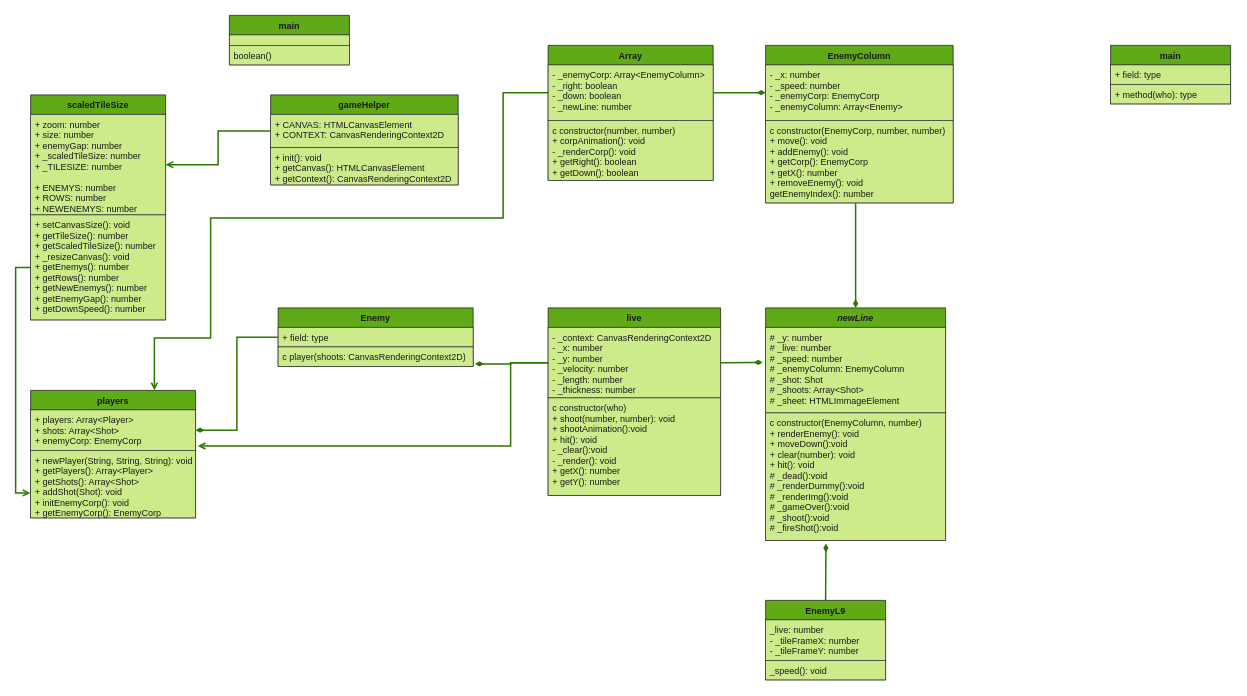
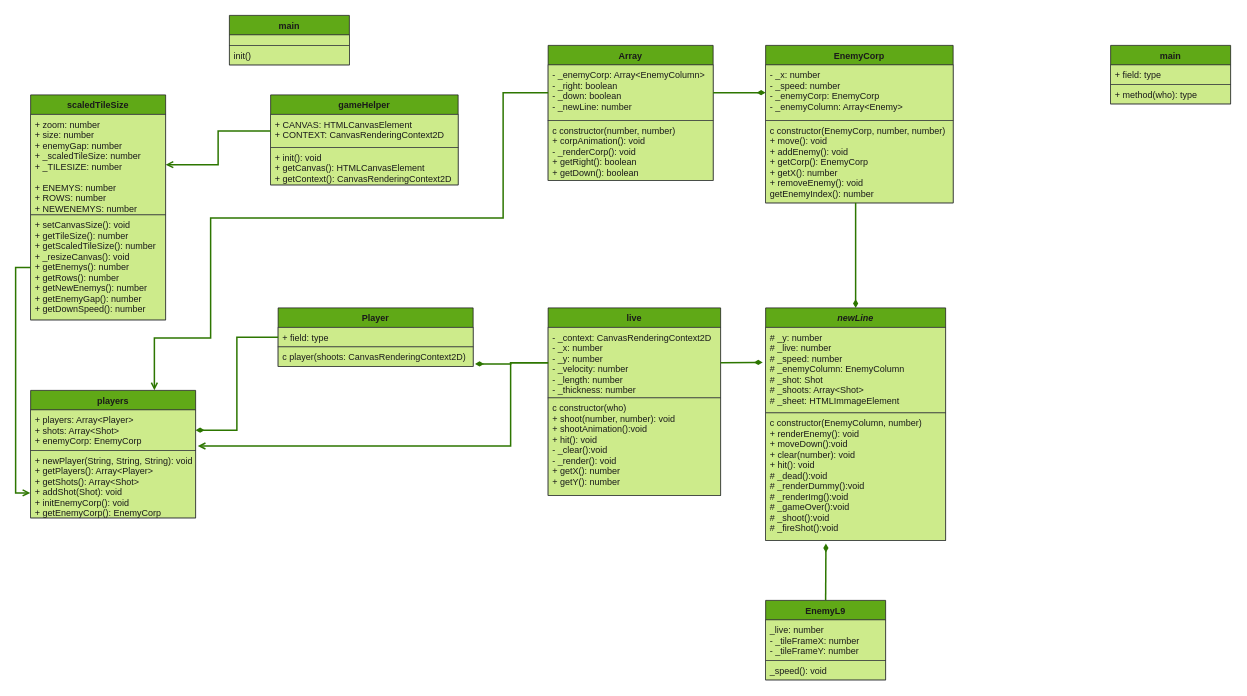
(255, 56) -> (246, 56)
(859, 56) -> (859, 56)
(375, 318) -> (375, 318)
